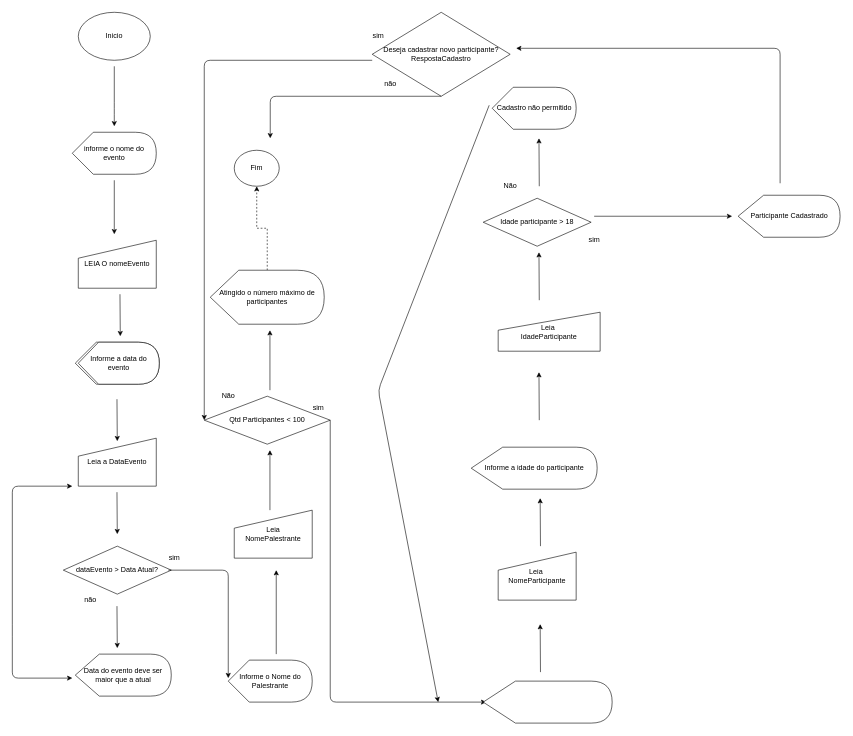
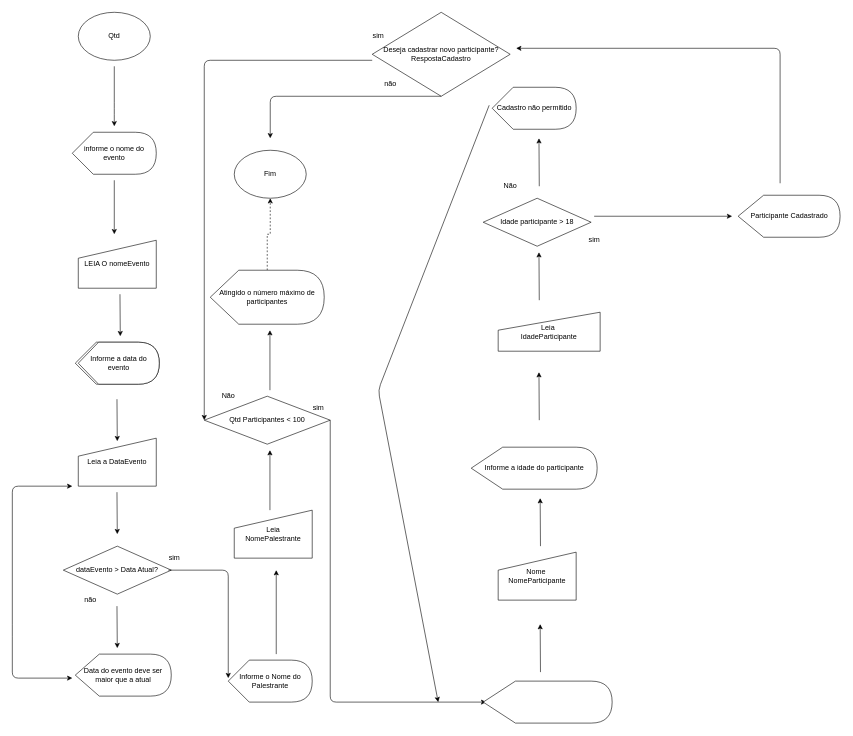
(114, 36) -> (114, 36)
(257, 168) -> (270, 174)
(537, 576) -> (537, 576)
